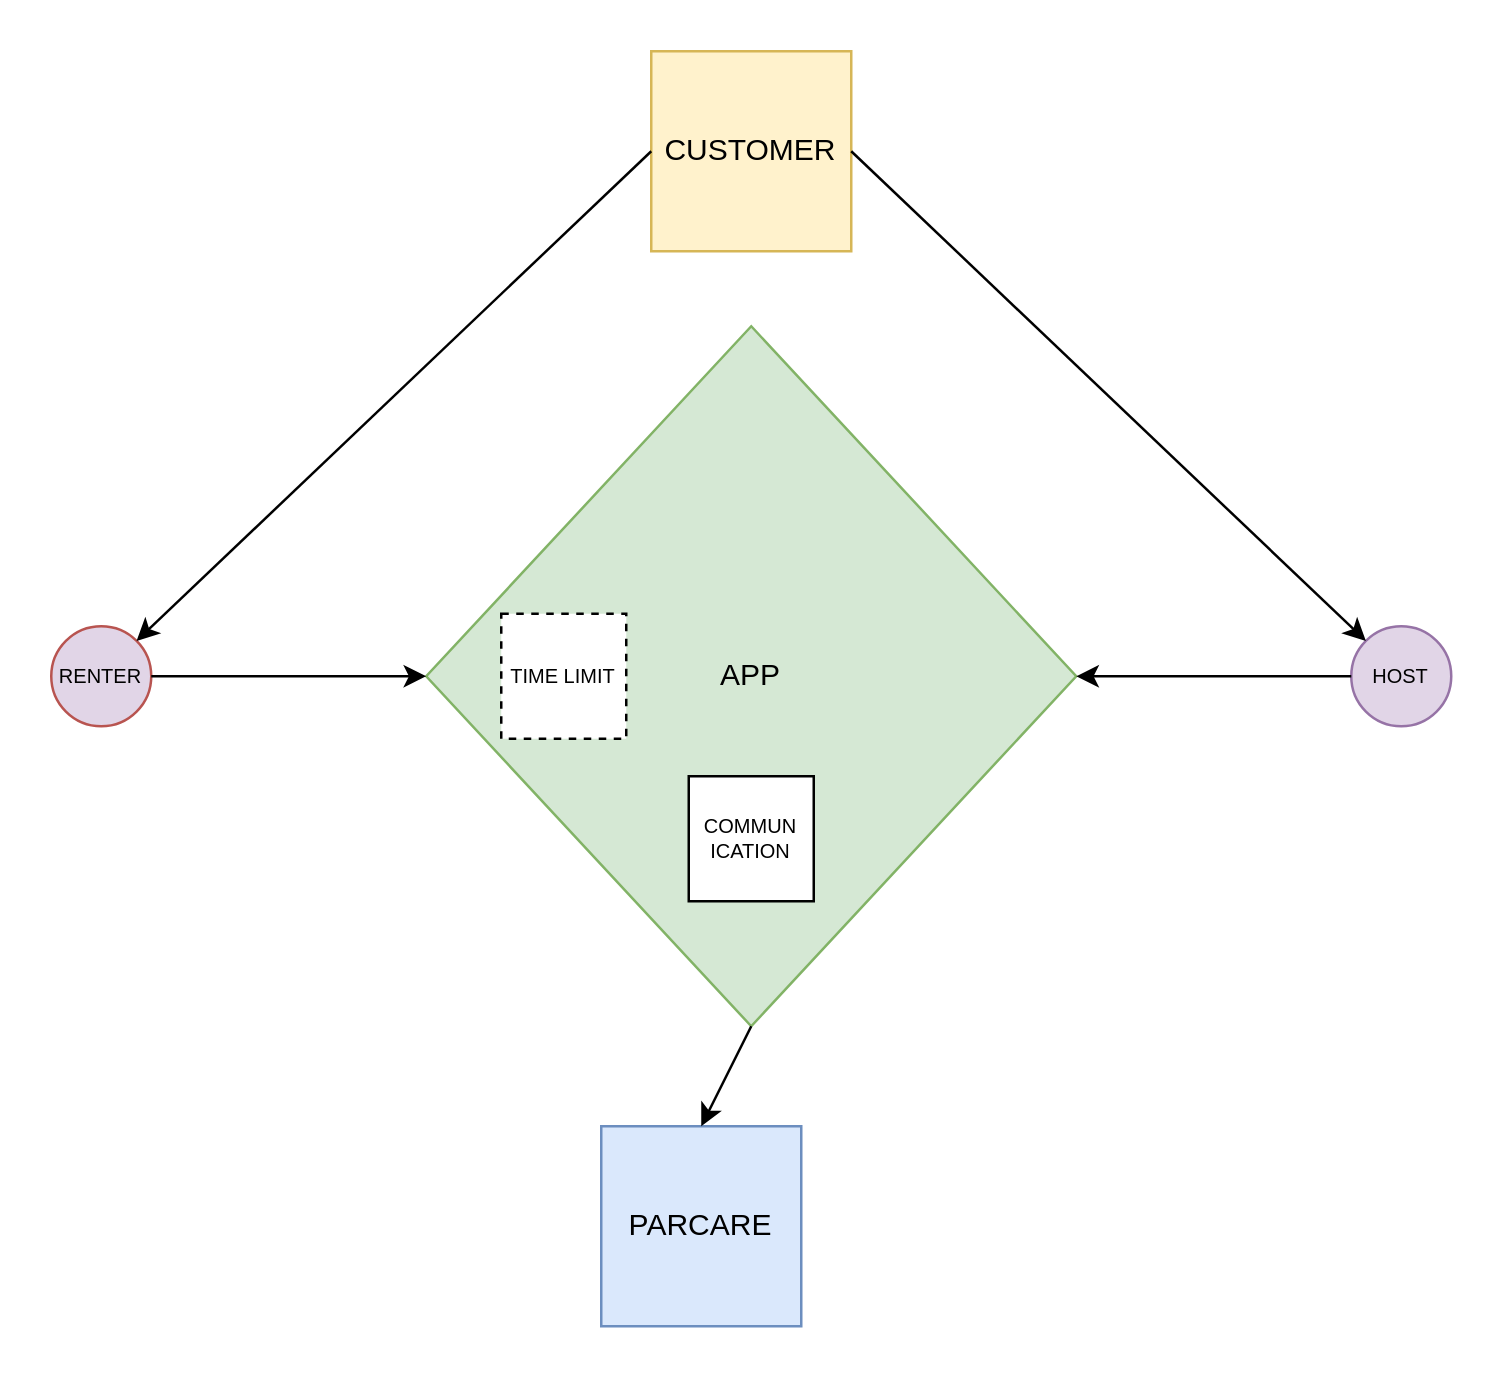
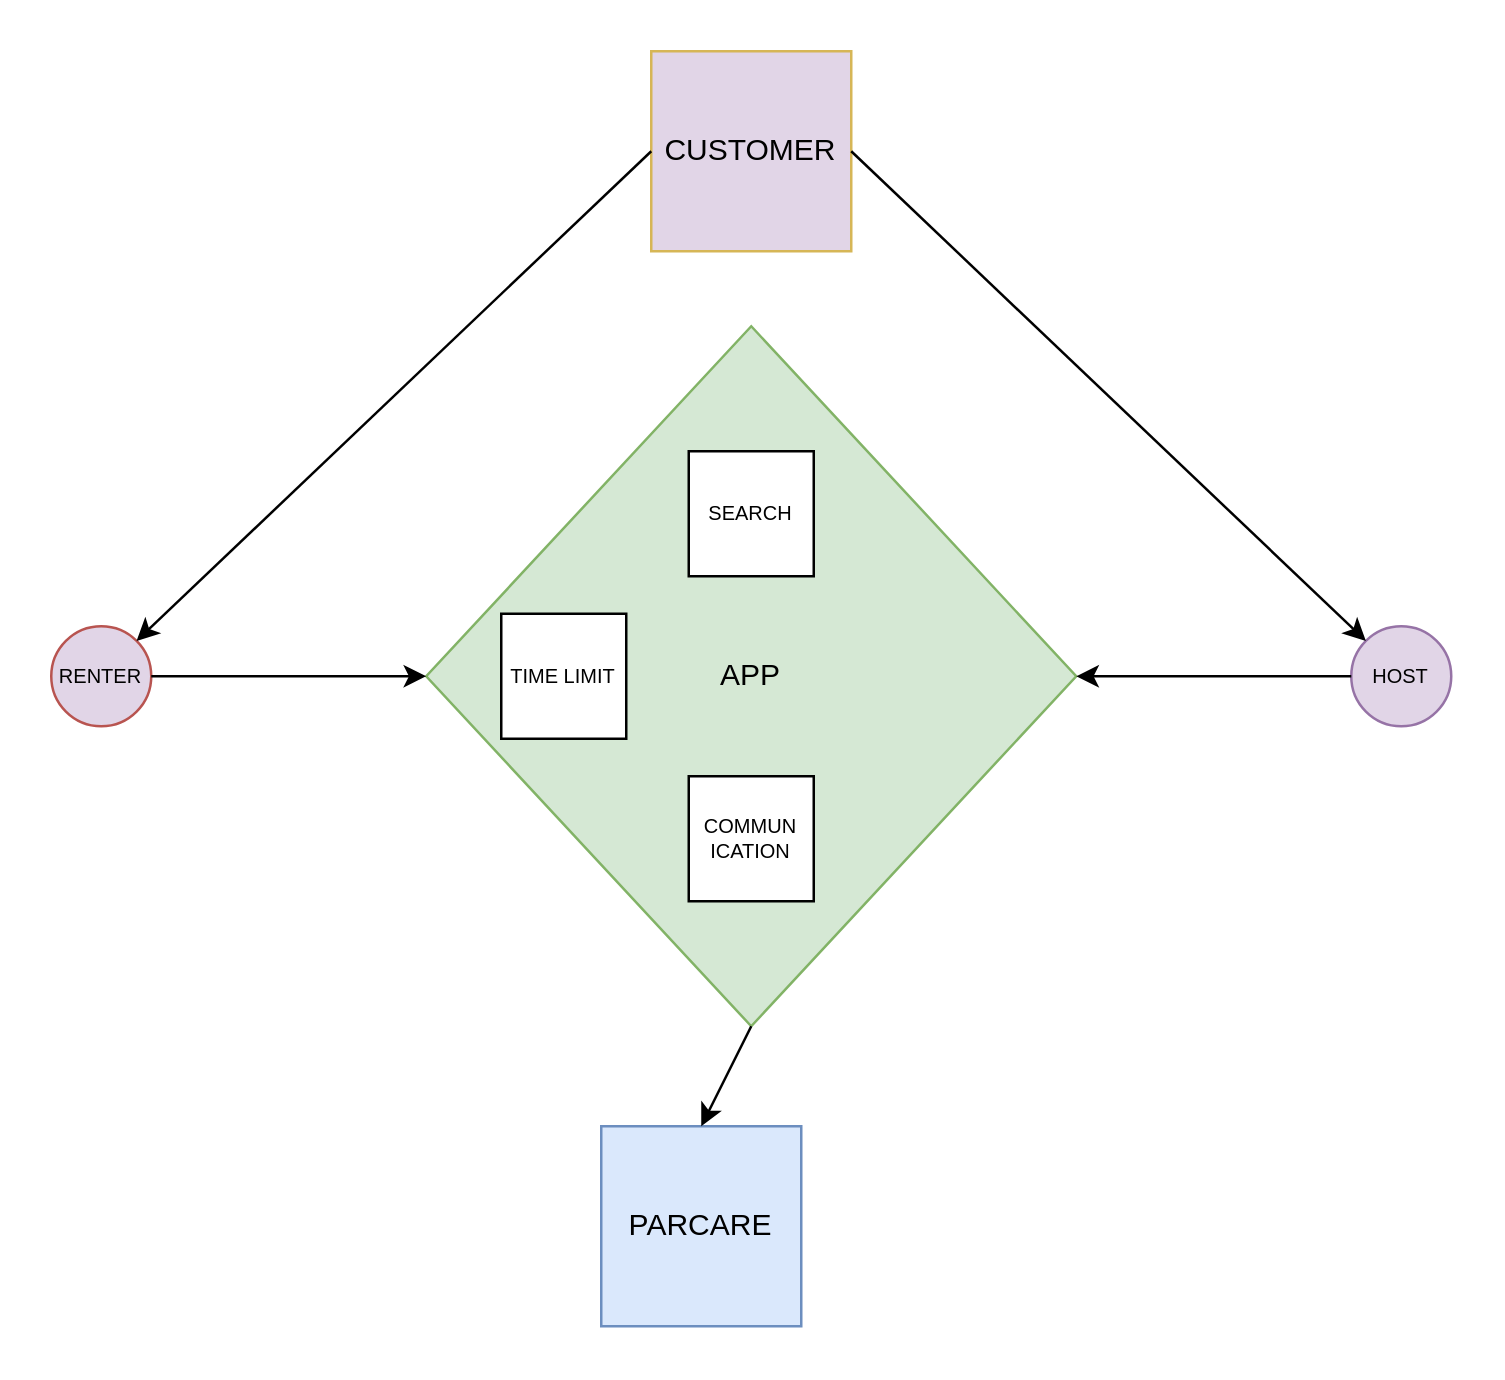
(751, 151) -> (751, 151)
none -> (751, 514)
(564, 676) -> (564, 676)
